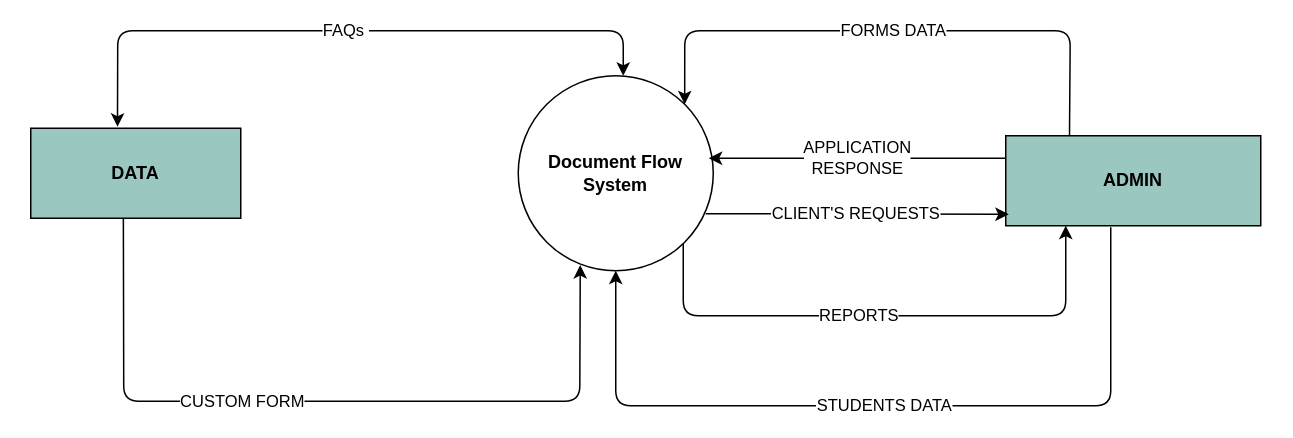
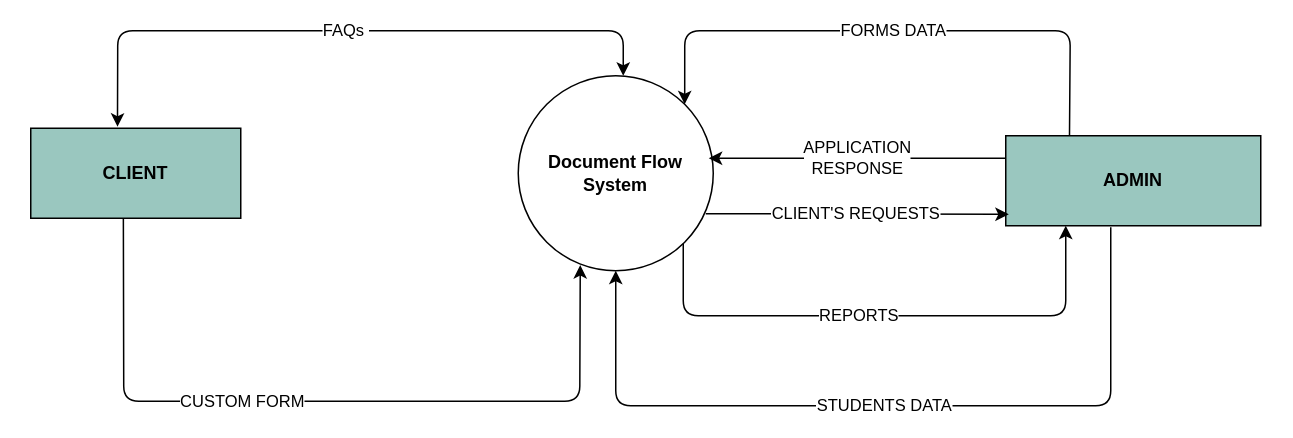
(136, 173) -> (136, 173)
